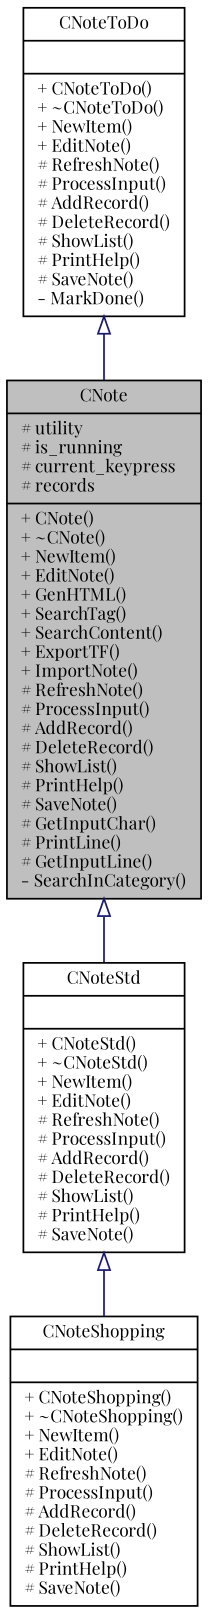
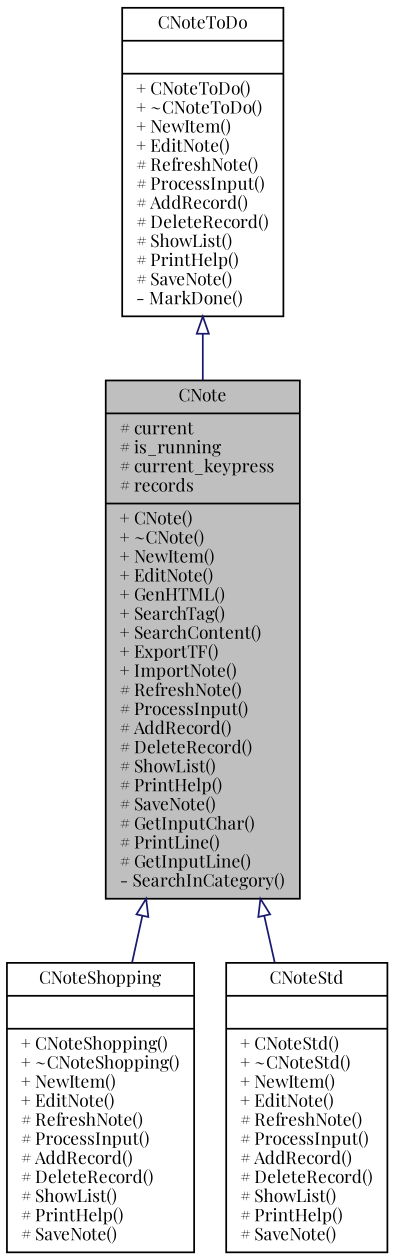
(53, 429) -> (157, 429)
(104, 1293) -> (137, 939)
